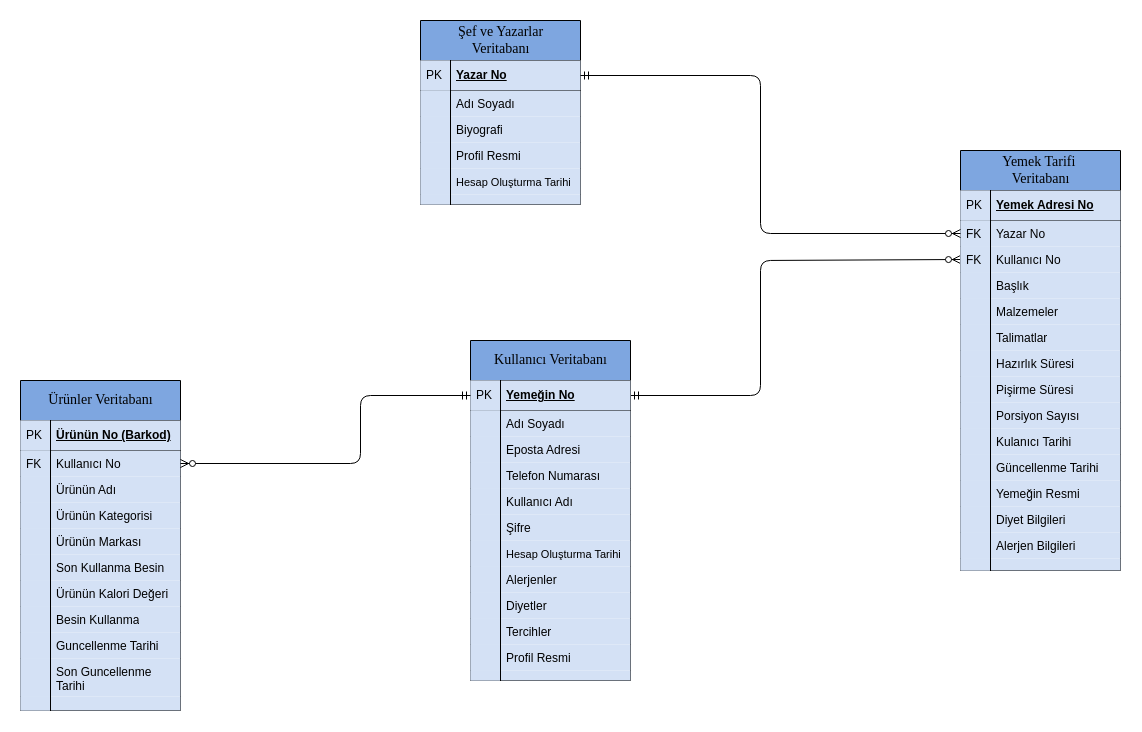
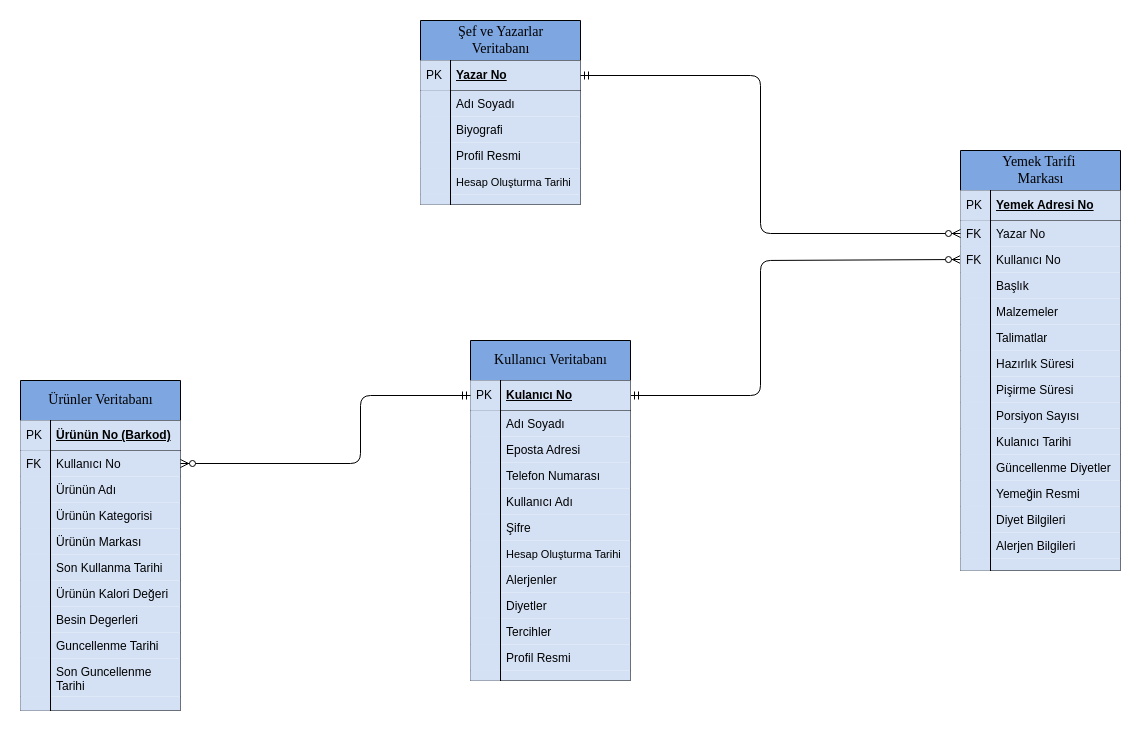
(1041, 171) -> (1041, 171)
(537, 396) -> (540, 396)
(1049, 469) -> (1056, 469)
(109, 569) -> (111, 569)
(97, 621) -> (101, 621)
